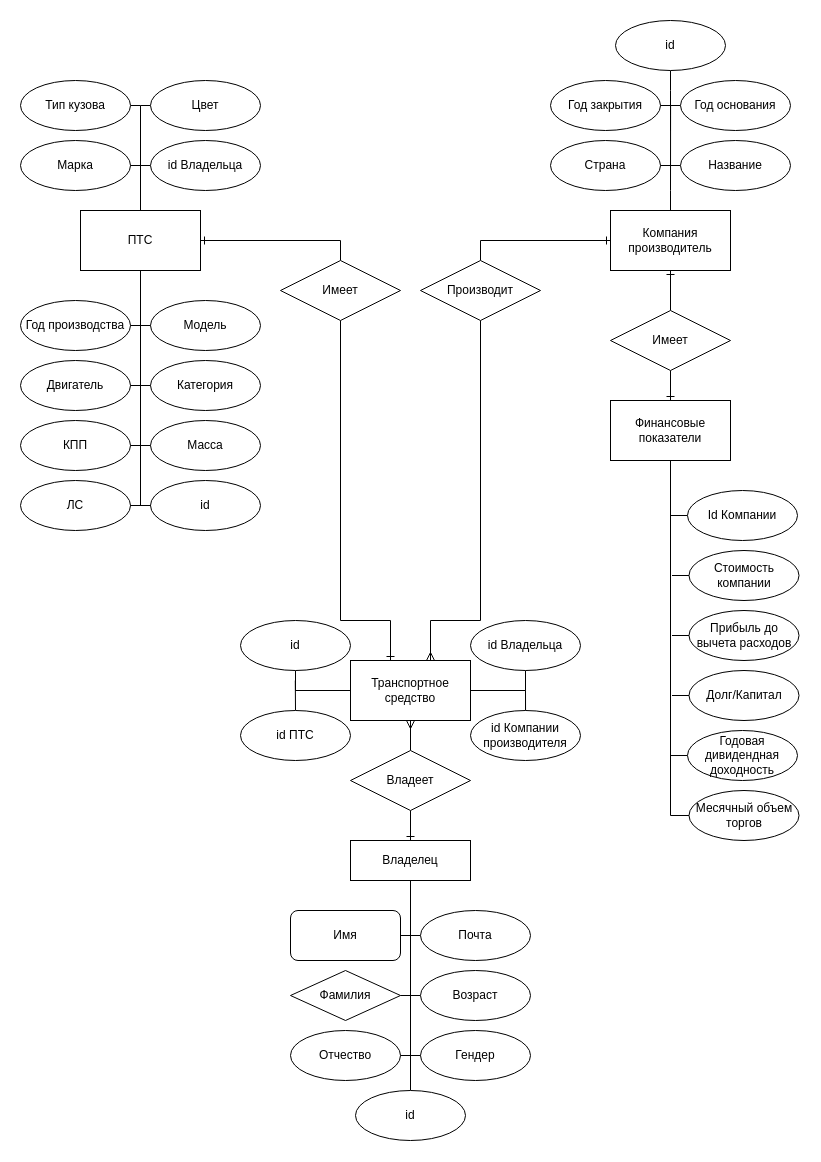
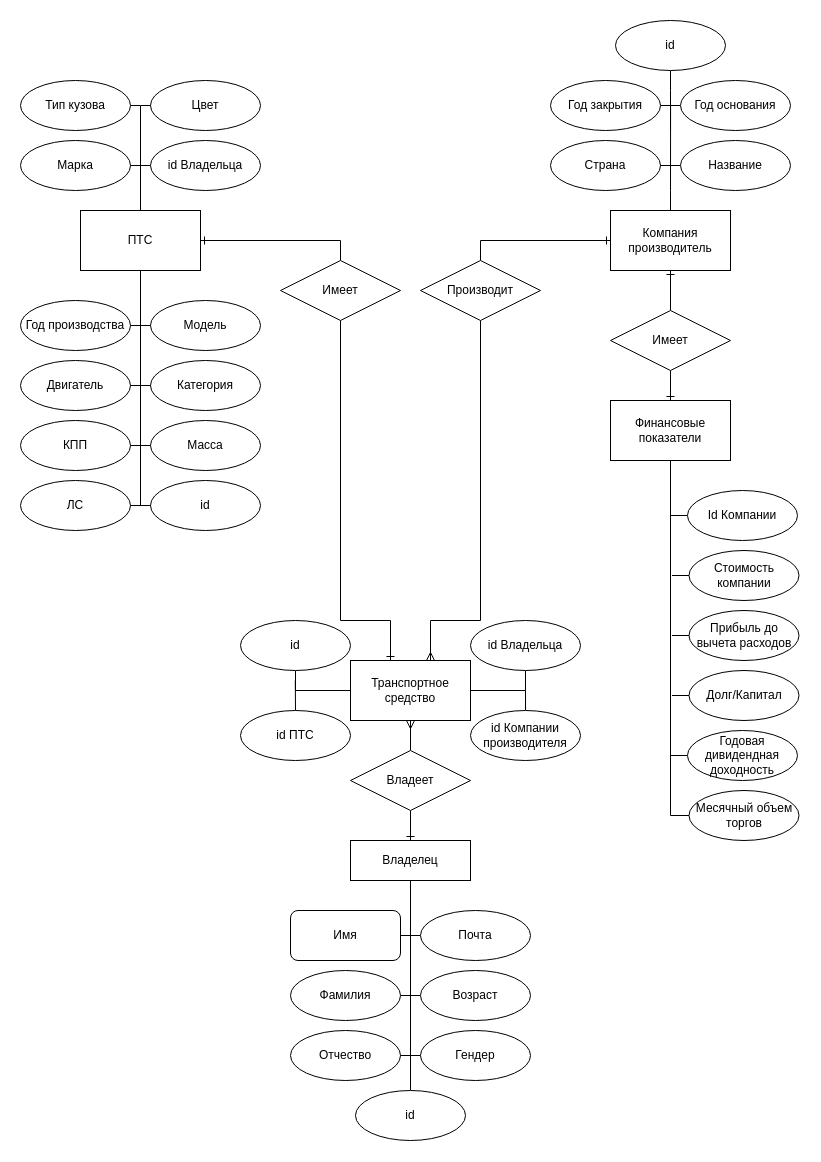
(346, 996) -> (346, 996)
